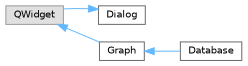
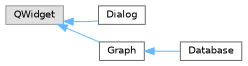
(76, 9) -> (86, 22)
